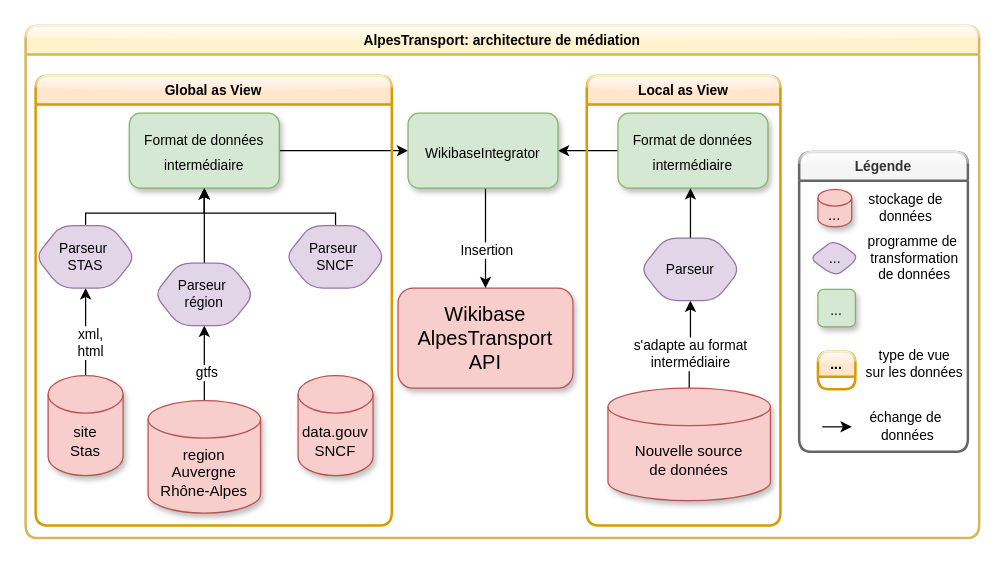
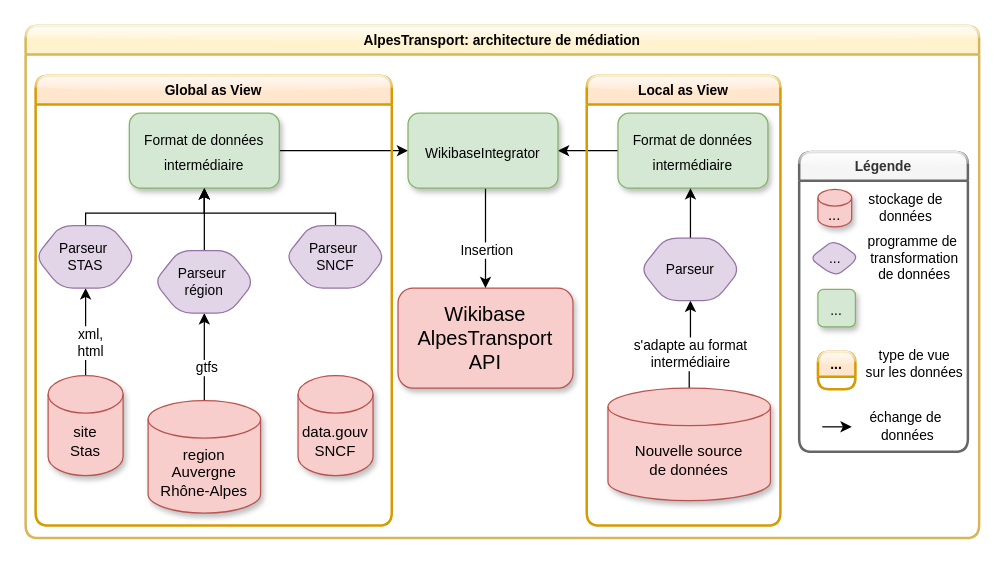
(204, 294) -> (204, 282)
